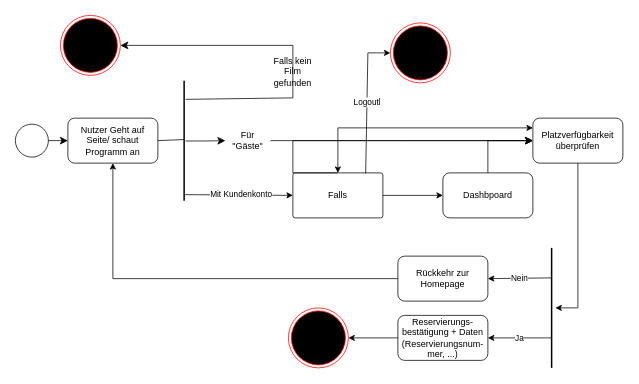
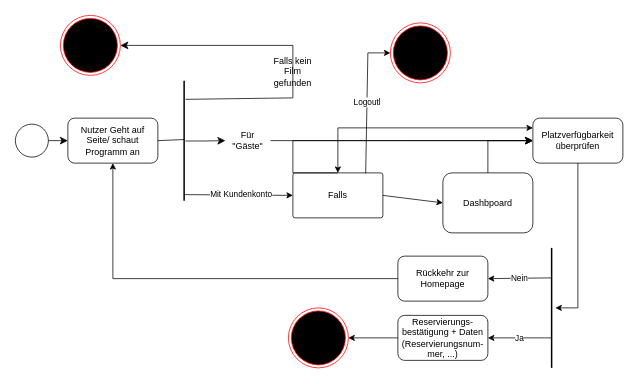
(488, 195) -> (488, 203)
